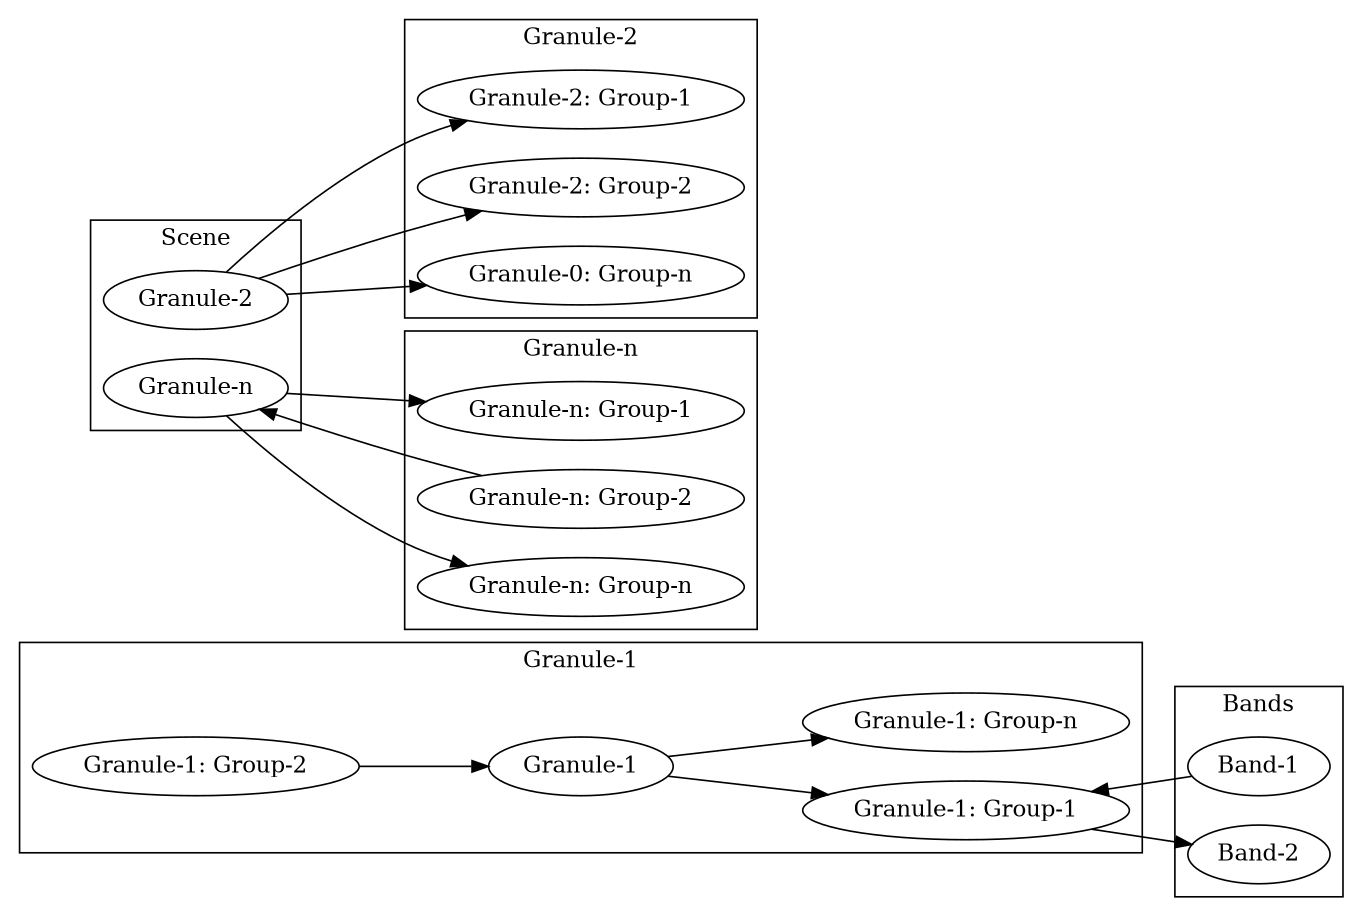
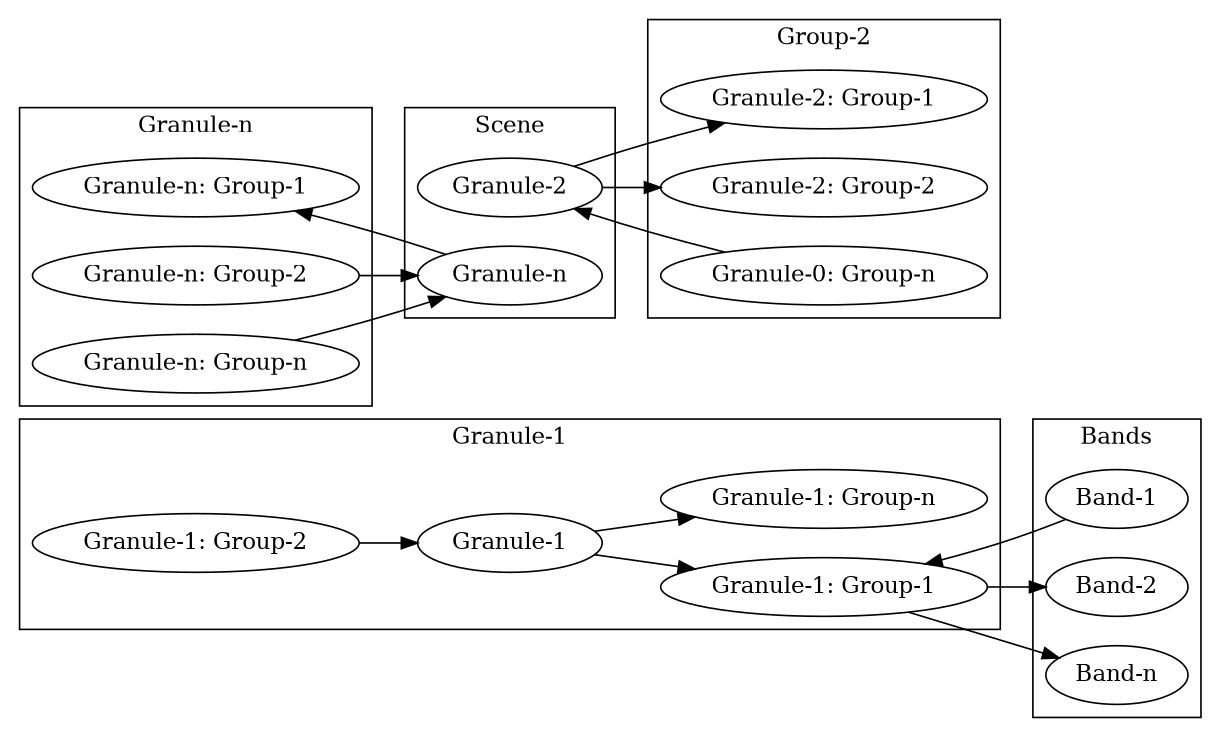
(581, 38) -> (824, 38)
(348, 290) -> (661, 235)
(332, 500) -> (359, 323)
none -> (1117, 675)
